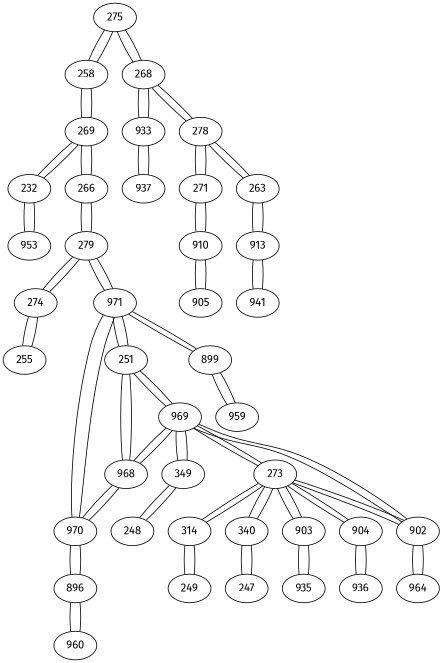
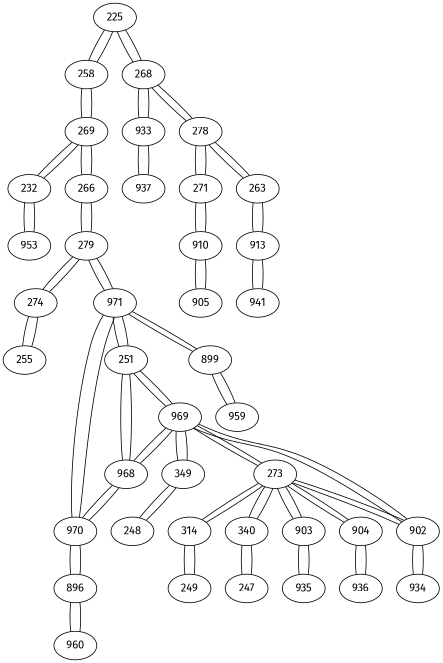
(115, 17) -> (115, 17)
(418, 588) -> (418, 588)
